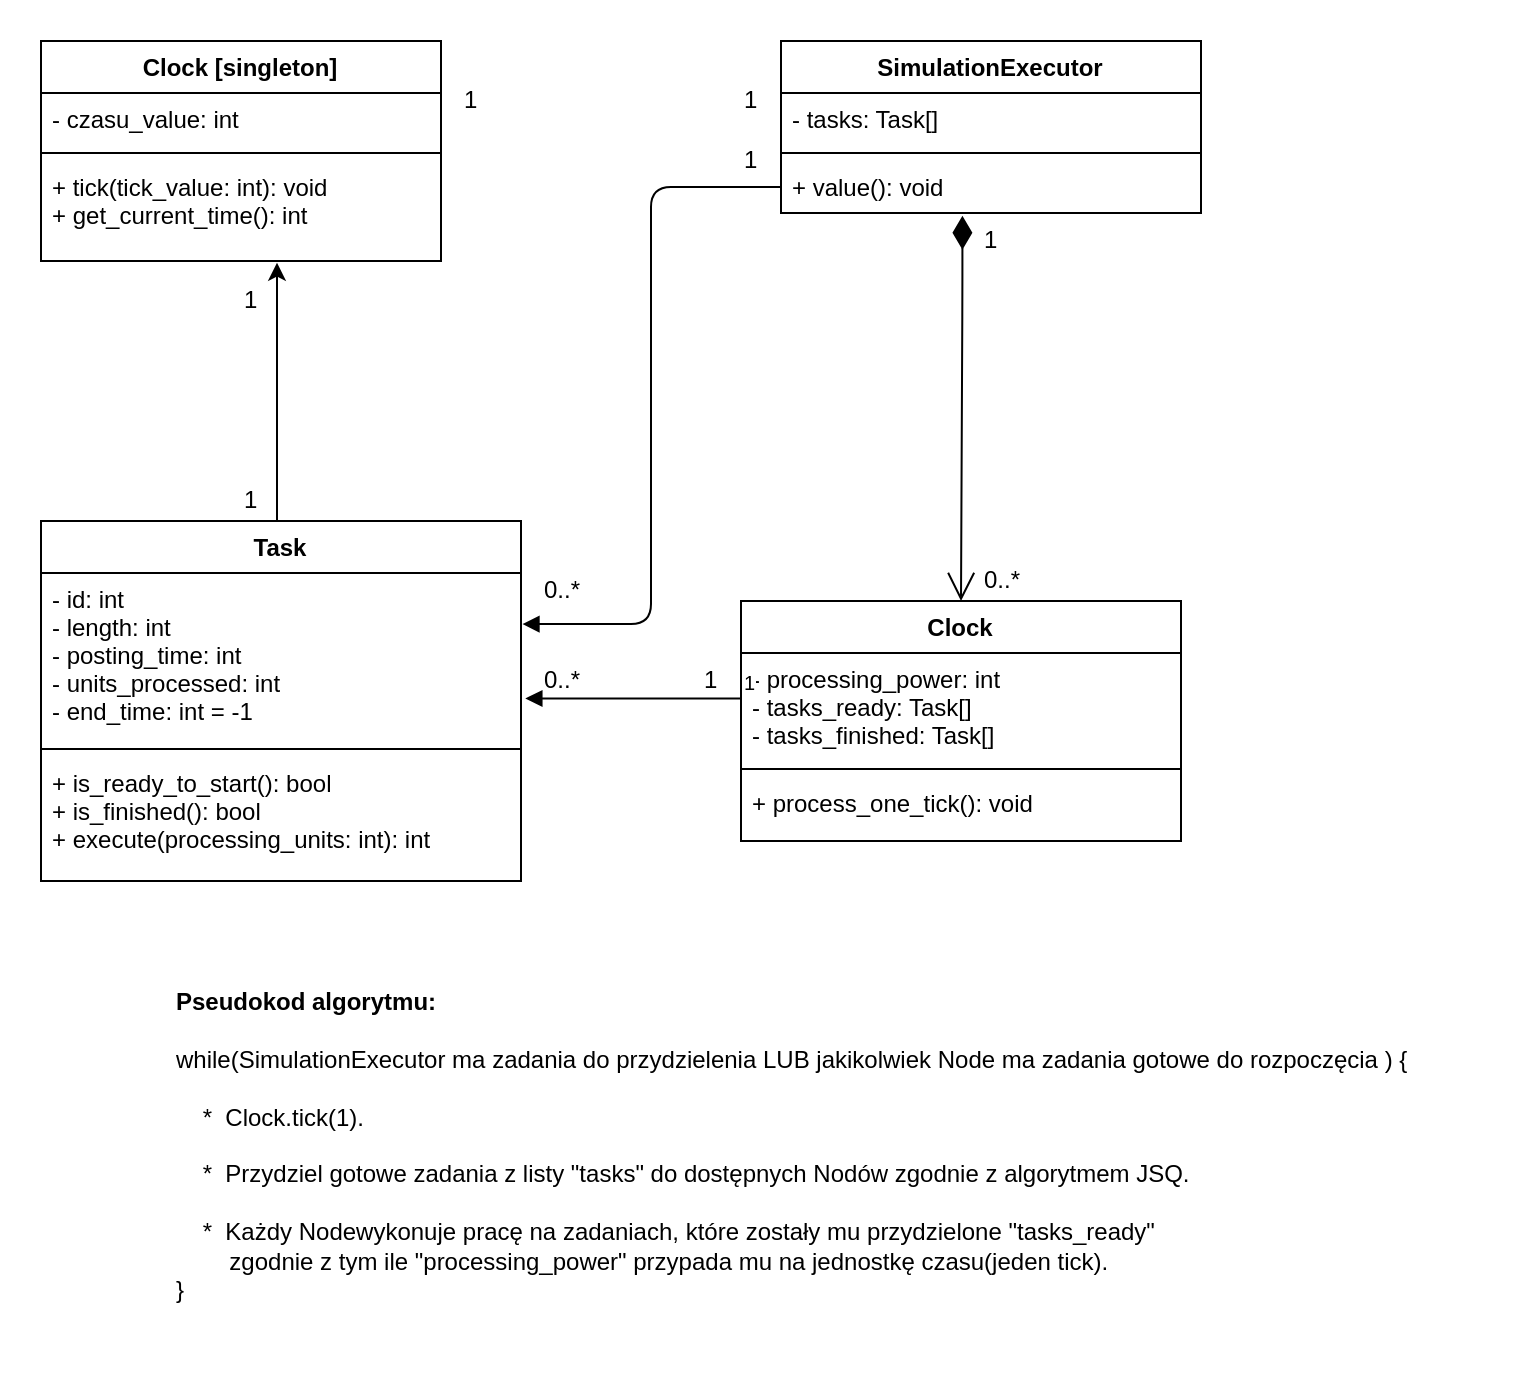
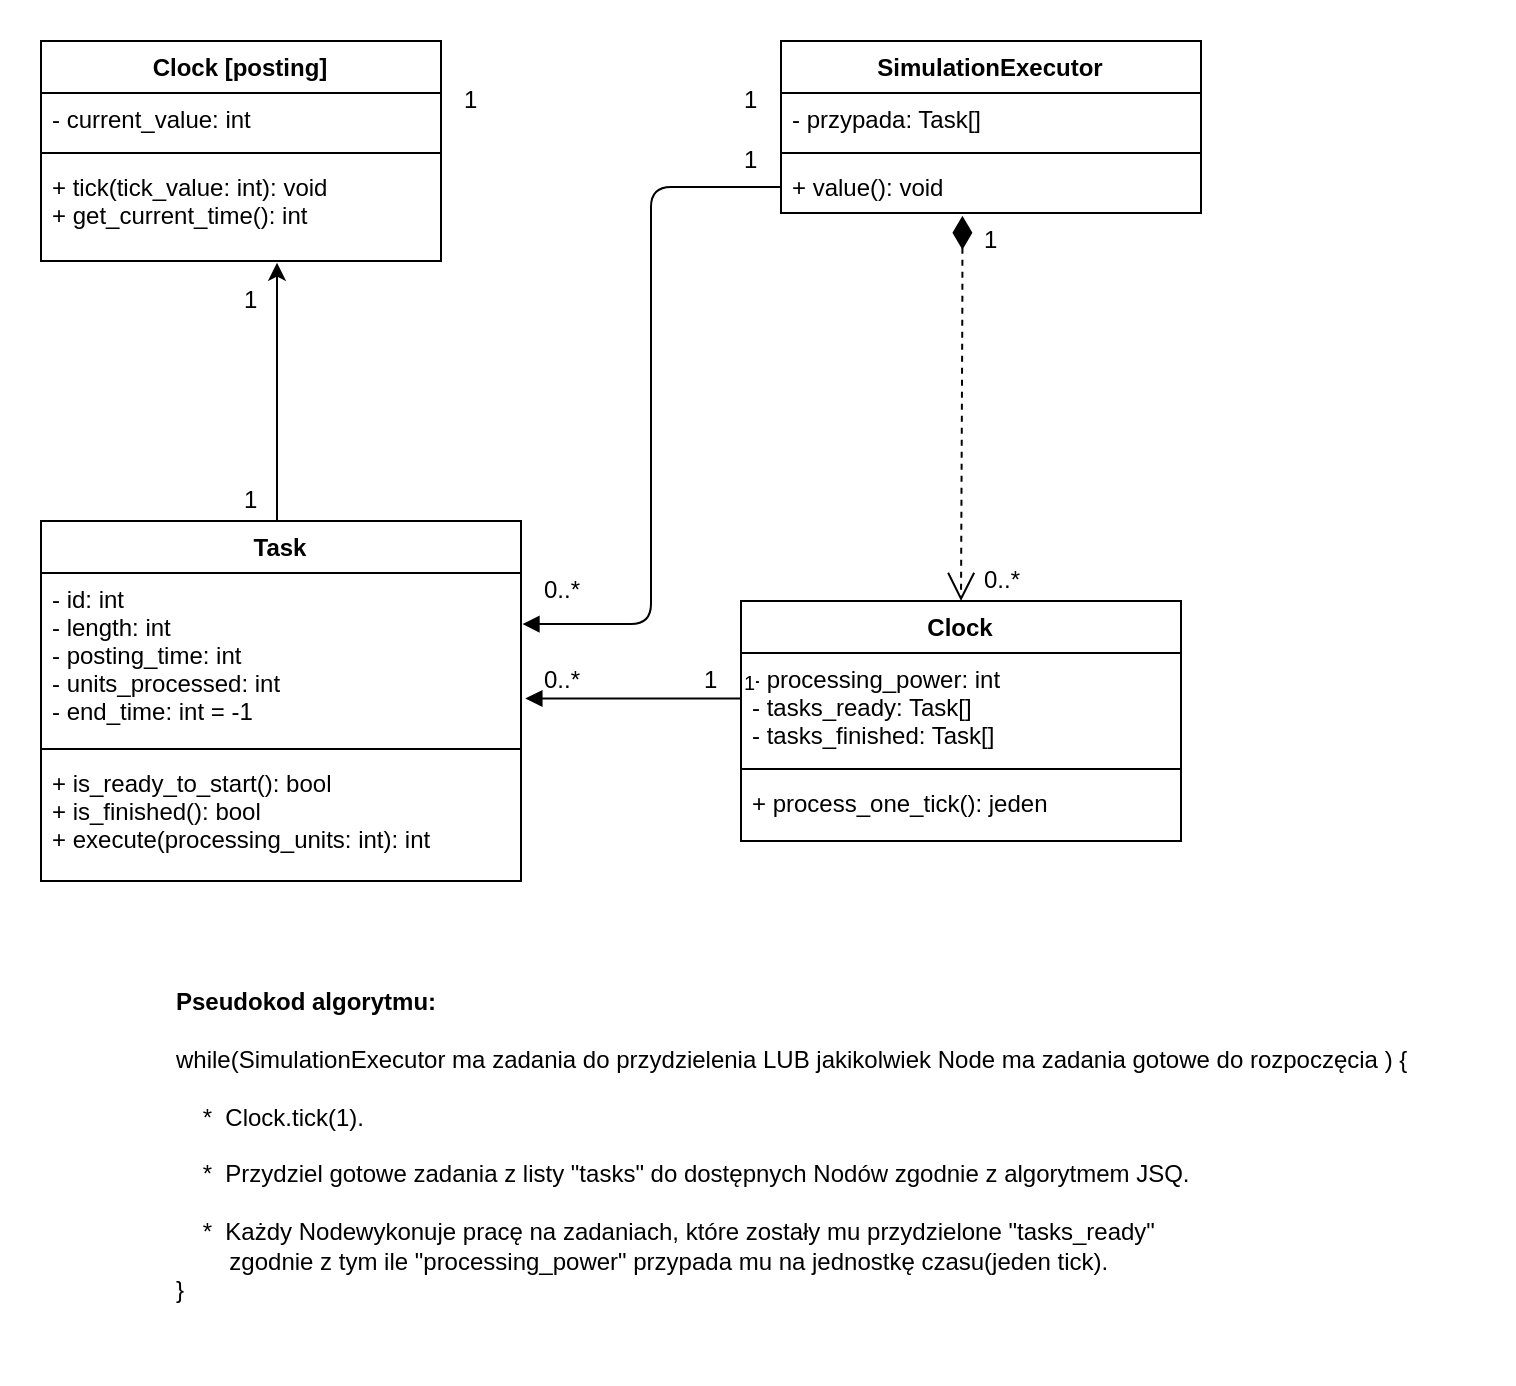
(240, 68) -> (240, 68)
(157, 120) -> (171, 120)
(883, 120) -> (904, 120)
(962, 423) -> (962, 423)
(911, 804) -> (921, 804)
